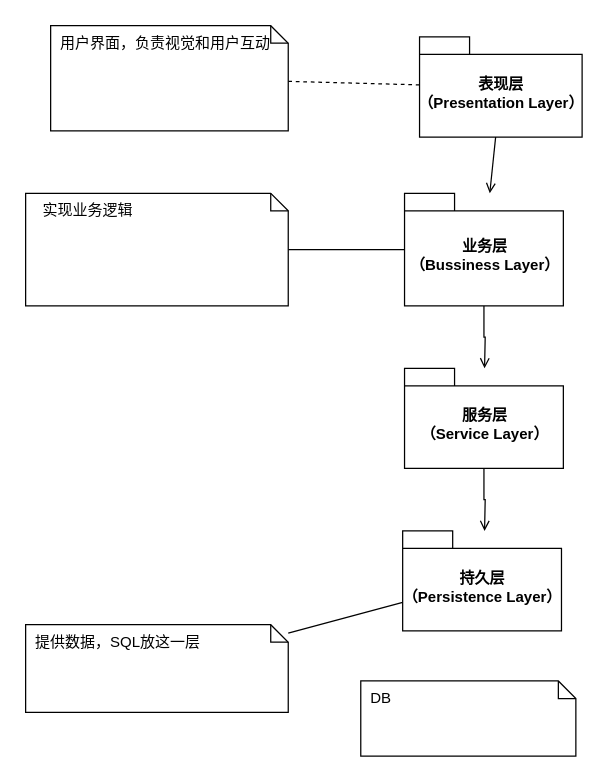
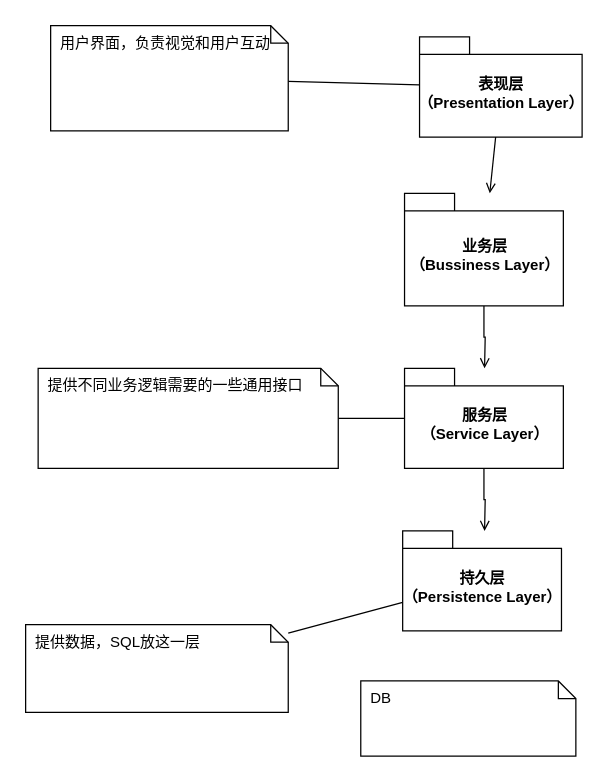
(354, 83) -> (354, 83)
(157, 249) -> none
(346, 249) -> none
none -> (188, 418)
none -> (371, 418)
